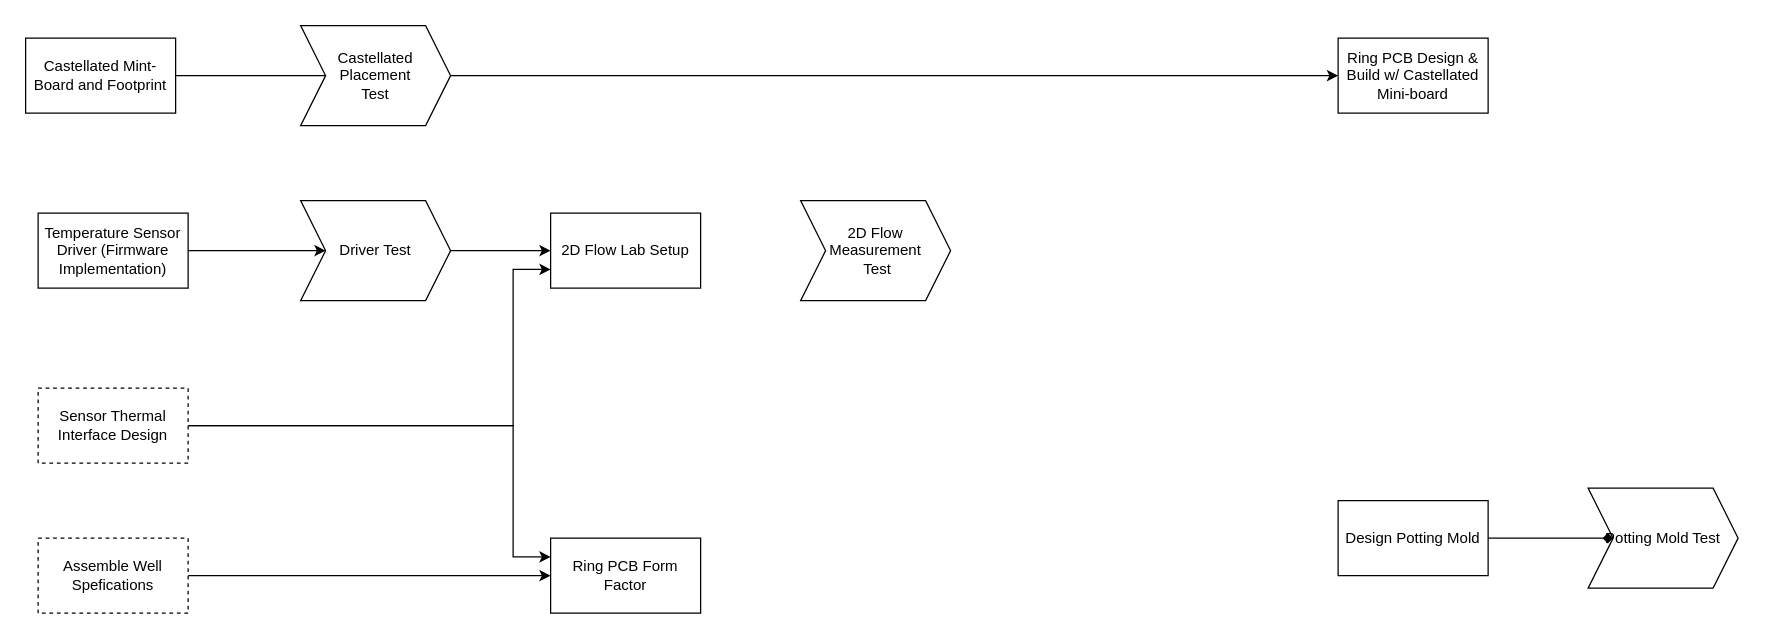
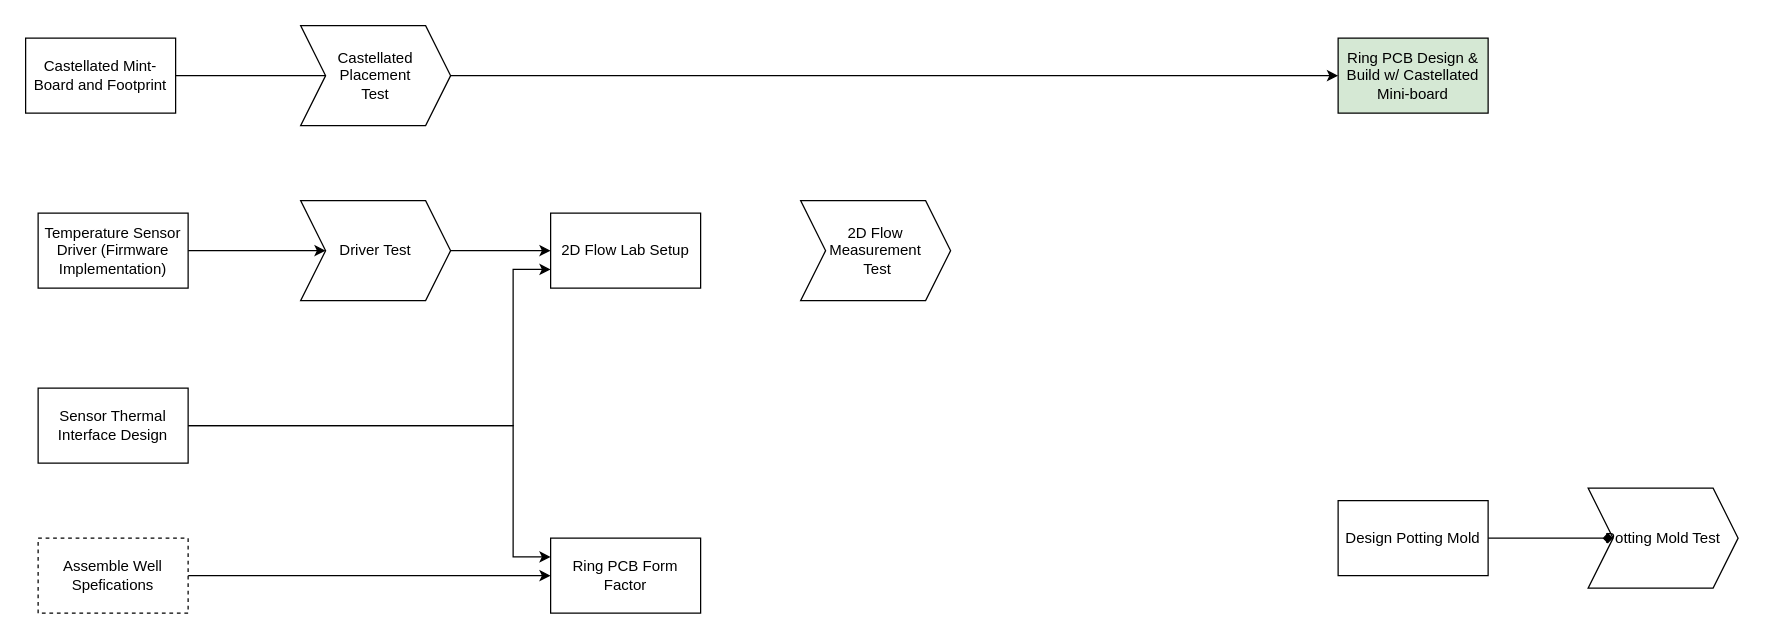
(1413, 76) -> (1413, 76)
(113, 426) -> (113, 426)
